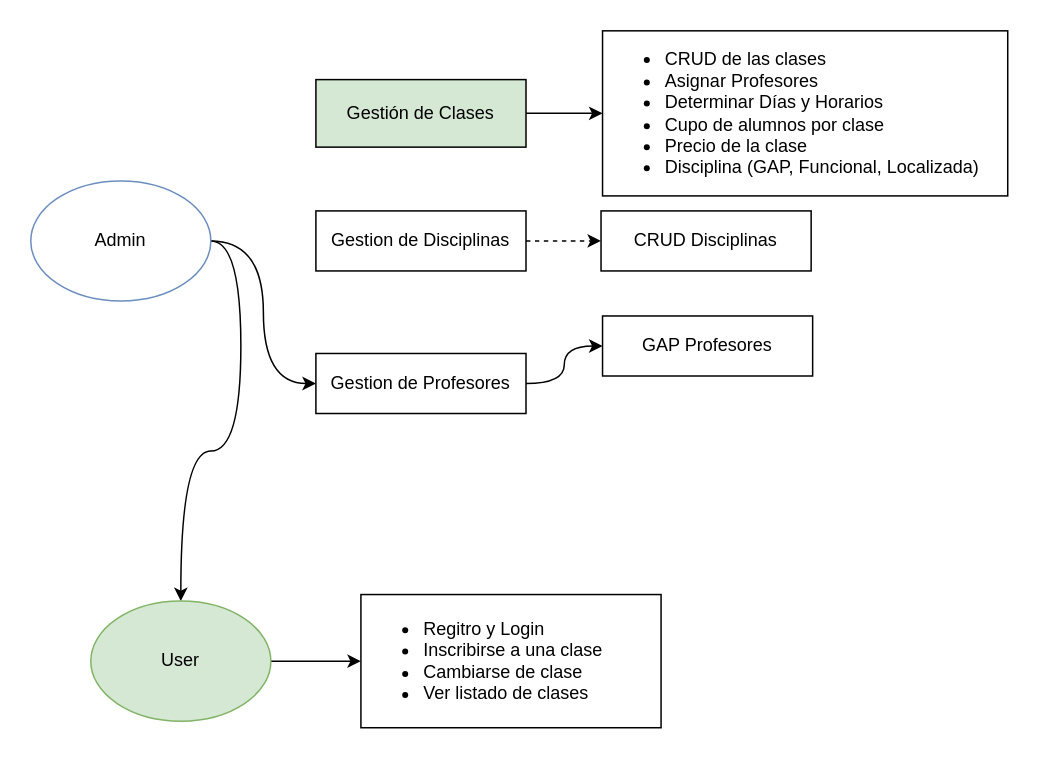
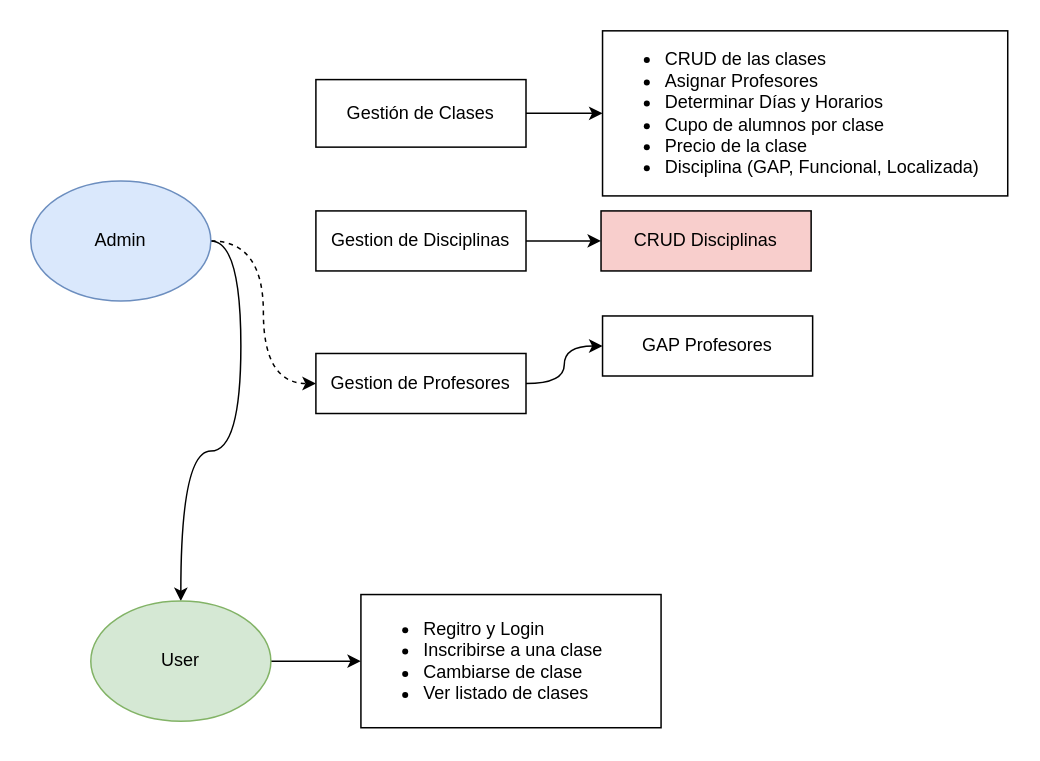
(421, 113) -> (421, 113)
(121, 241) -> (121, 241)
(560, 241) -> (560, 241)
(706, 241) -> (706, 241)
(263, 310) -> (263, 310)
